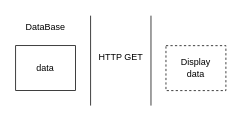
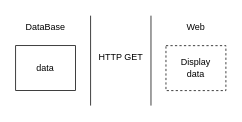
none -> (196, 27)
